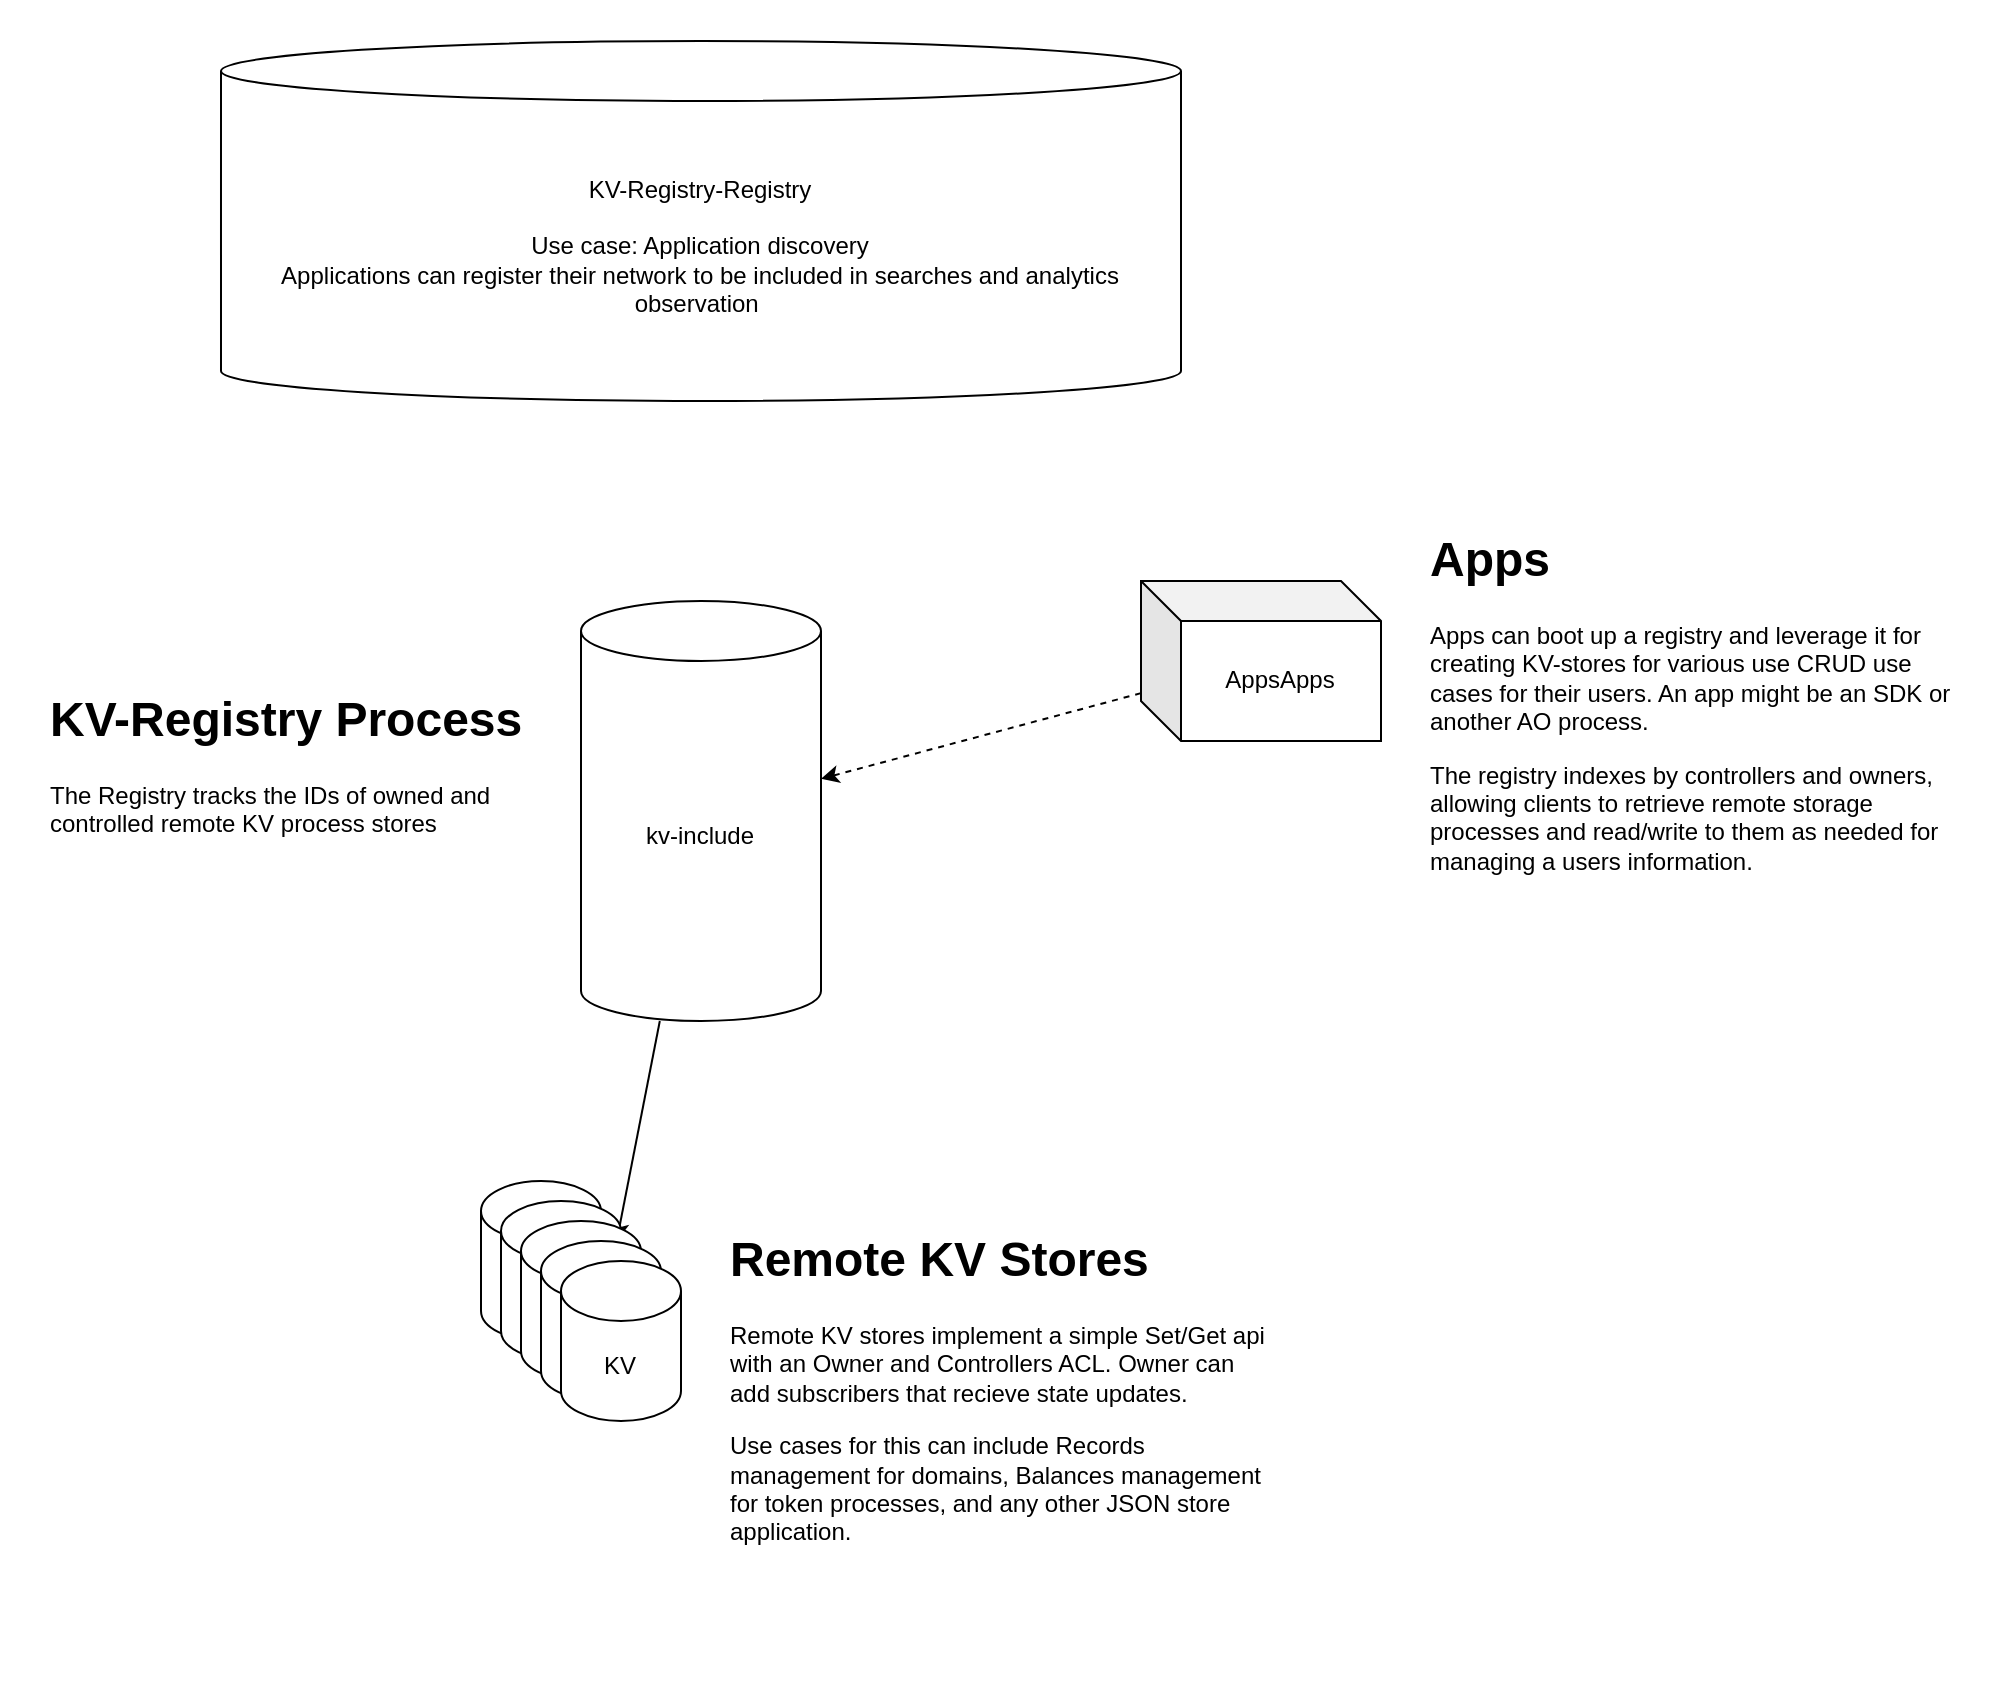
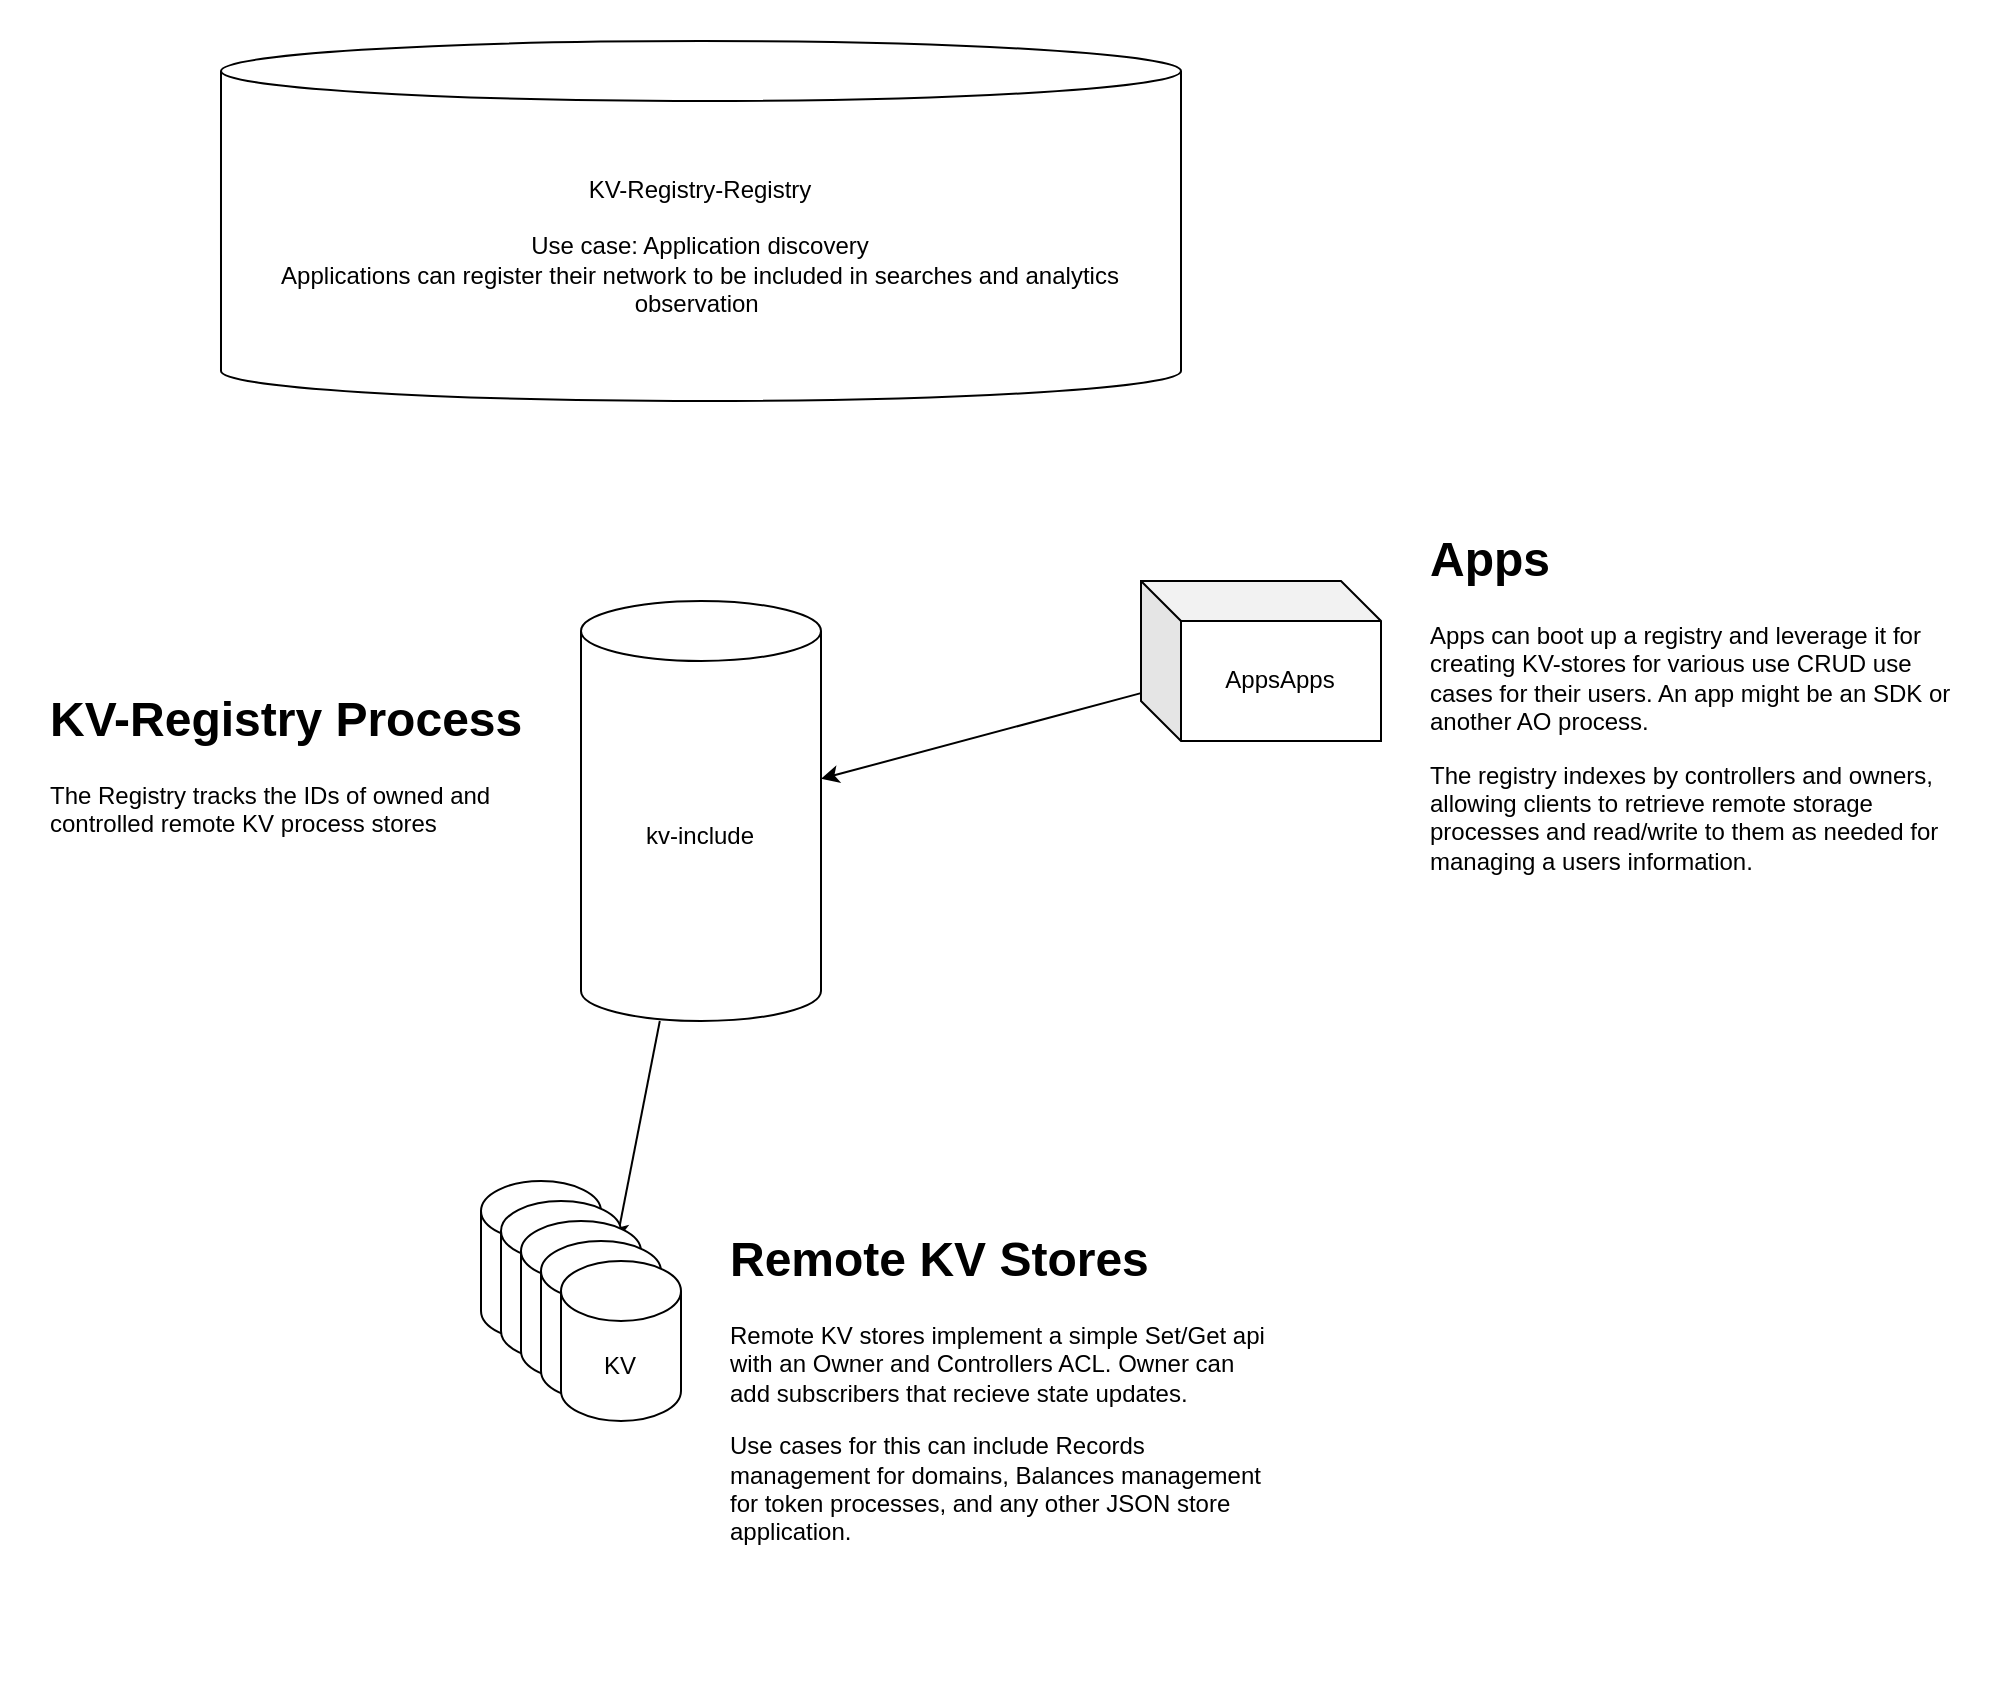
(988, 734) -> (988, 734)
